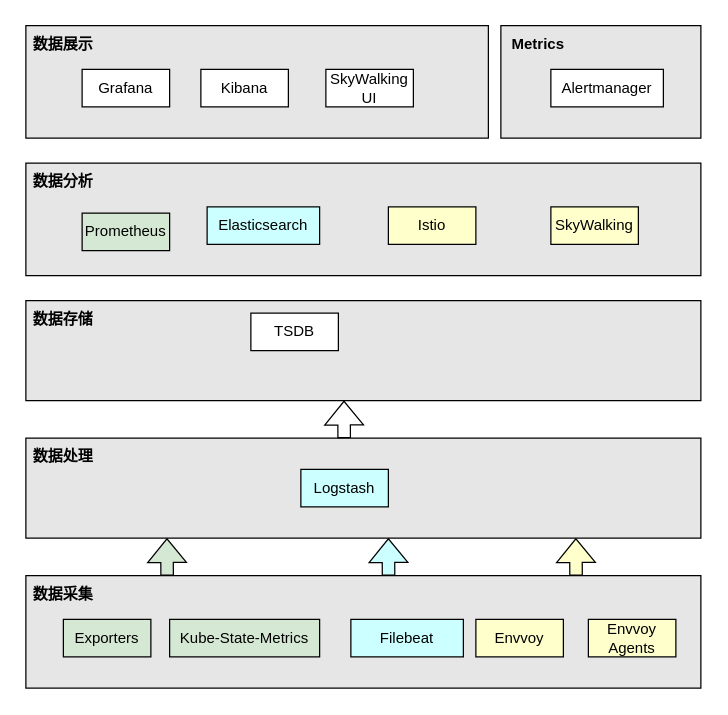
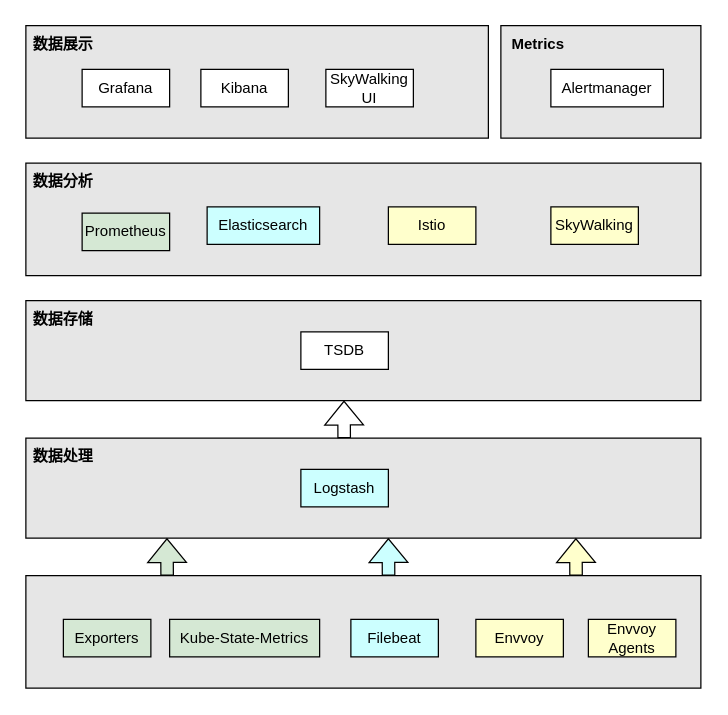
(294, 332) -> (344, 351)
(63, 594) -> none
(407, 638) -> (394, 638)
